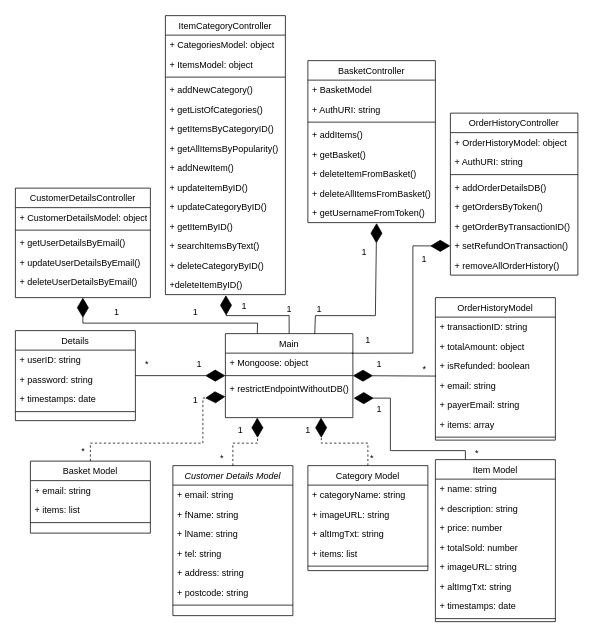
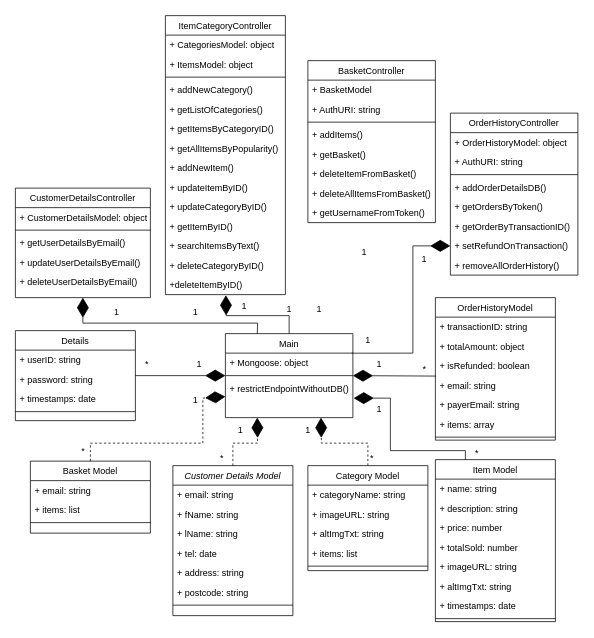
(354, 315) -> none
(204, 554) -> (200, 554)
